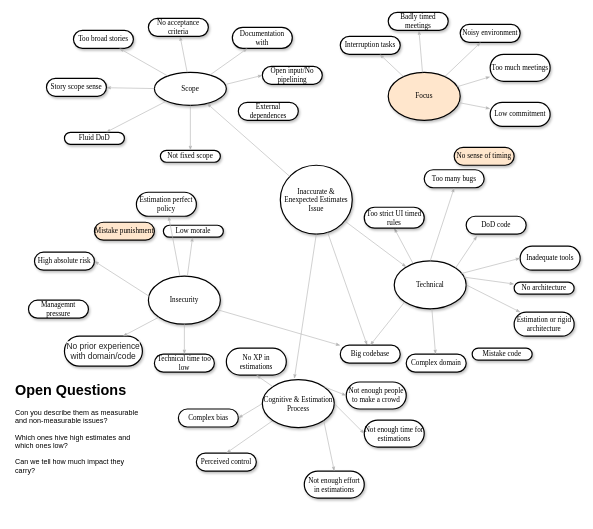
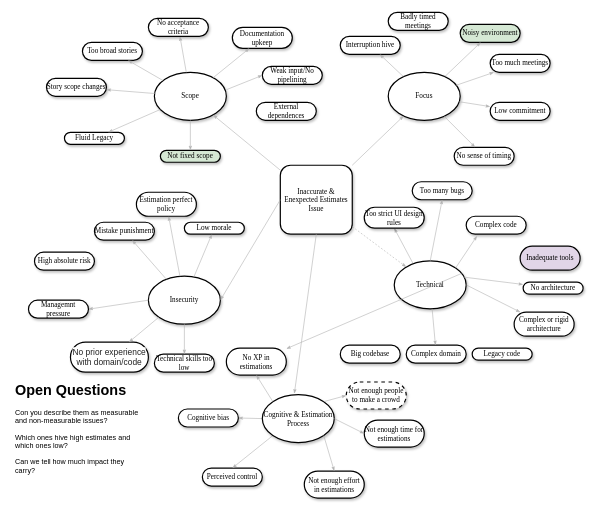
(491, 33) -> (491, 33)
(263, 38) -> (263, 38)
(104, 39) -> (113, 51)
(371, 45) -> (371, 45)
(421, 53) -> none
(521, 68) -> (521, 63)
(293, 75) -> (293, 75)
(77, 87) -> (77, 87)
(191, 89) -> (191, 96)
(425, 96) -> (425, 96)
(269, 111) -> (287, 111)
(521, 114) -> (521, 111)
none -> (459, 131)
(95, 138) -> (95, 138)
(191, 156) -> (191, 156)
(485, 156) -> (485, 156)
(455, 179) -> (443, 191)
(317, 200) -> (317, 200)
none -> (279, 202)
(395, 218) -> (395, 218)
(349, 224) -> (353, 227)
(497, 225) -> (497, 225)
(125, 231) -> (125, 231)
(194, 231) -> (215, 228)
(329, 234) -> (391, 128)
(551, 258) -> (551, 258)
(490, 266) -> (374, 311)
(124, 280) -> none
(545, 288) -> (554, 288)
none -> (121, 304)
(389, 322) -> none
(545, 324) -> (545, 324)
(277, 327) -> (151, 261)
(104, 351) -> (110, 357)
(503, 354) -> (503, 354)
(185, 363) -> (185, 363)
(437, 363) -> (437, 354)
(377, 396) -> (377, 396)
(299, 404) -> (299, 419)
(209, 419) -> (209, 419)
(227, 462) -> (233, 477)
